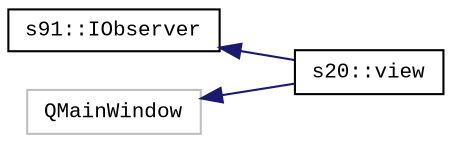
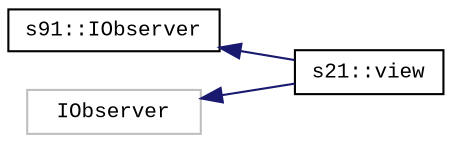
(369, 72) -> (369, 72)
(114, 112) -> (114, 112)
